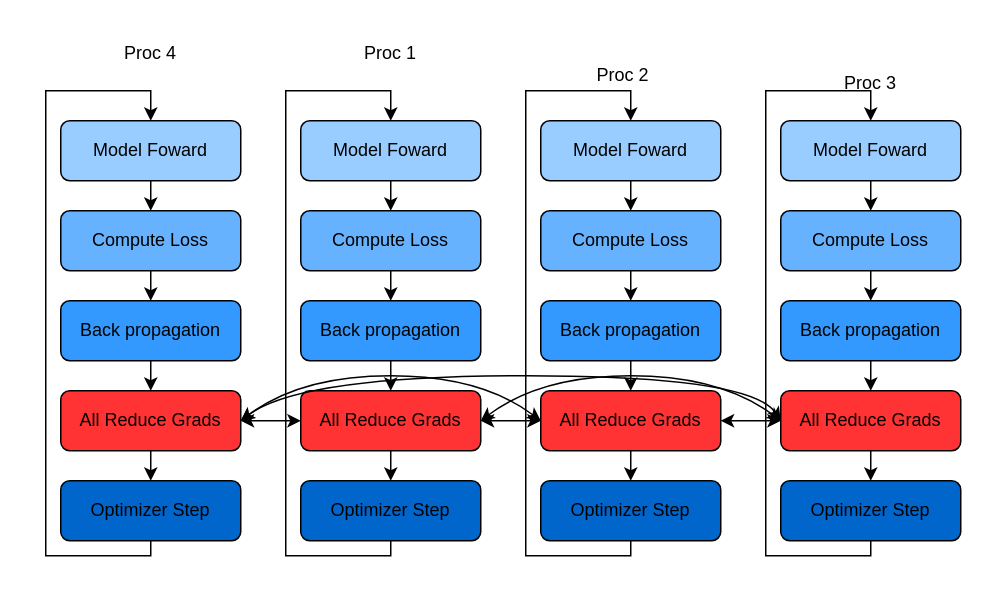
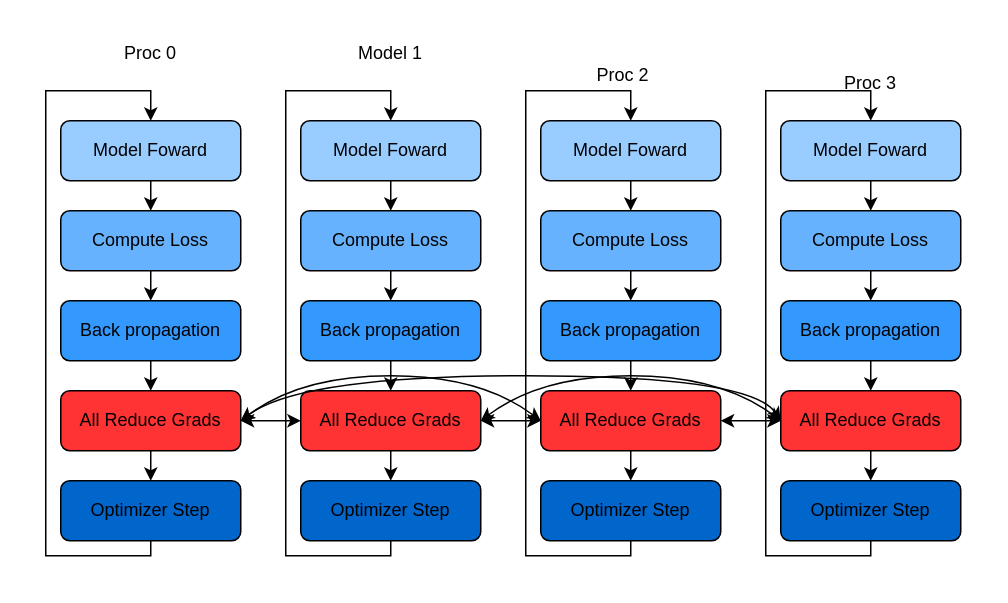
(151, 53) -> (151, 53)
(391, 53) -> (391, 53)
